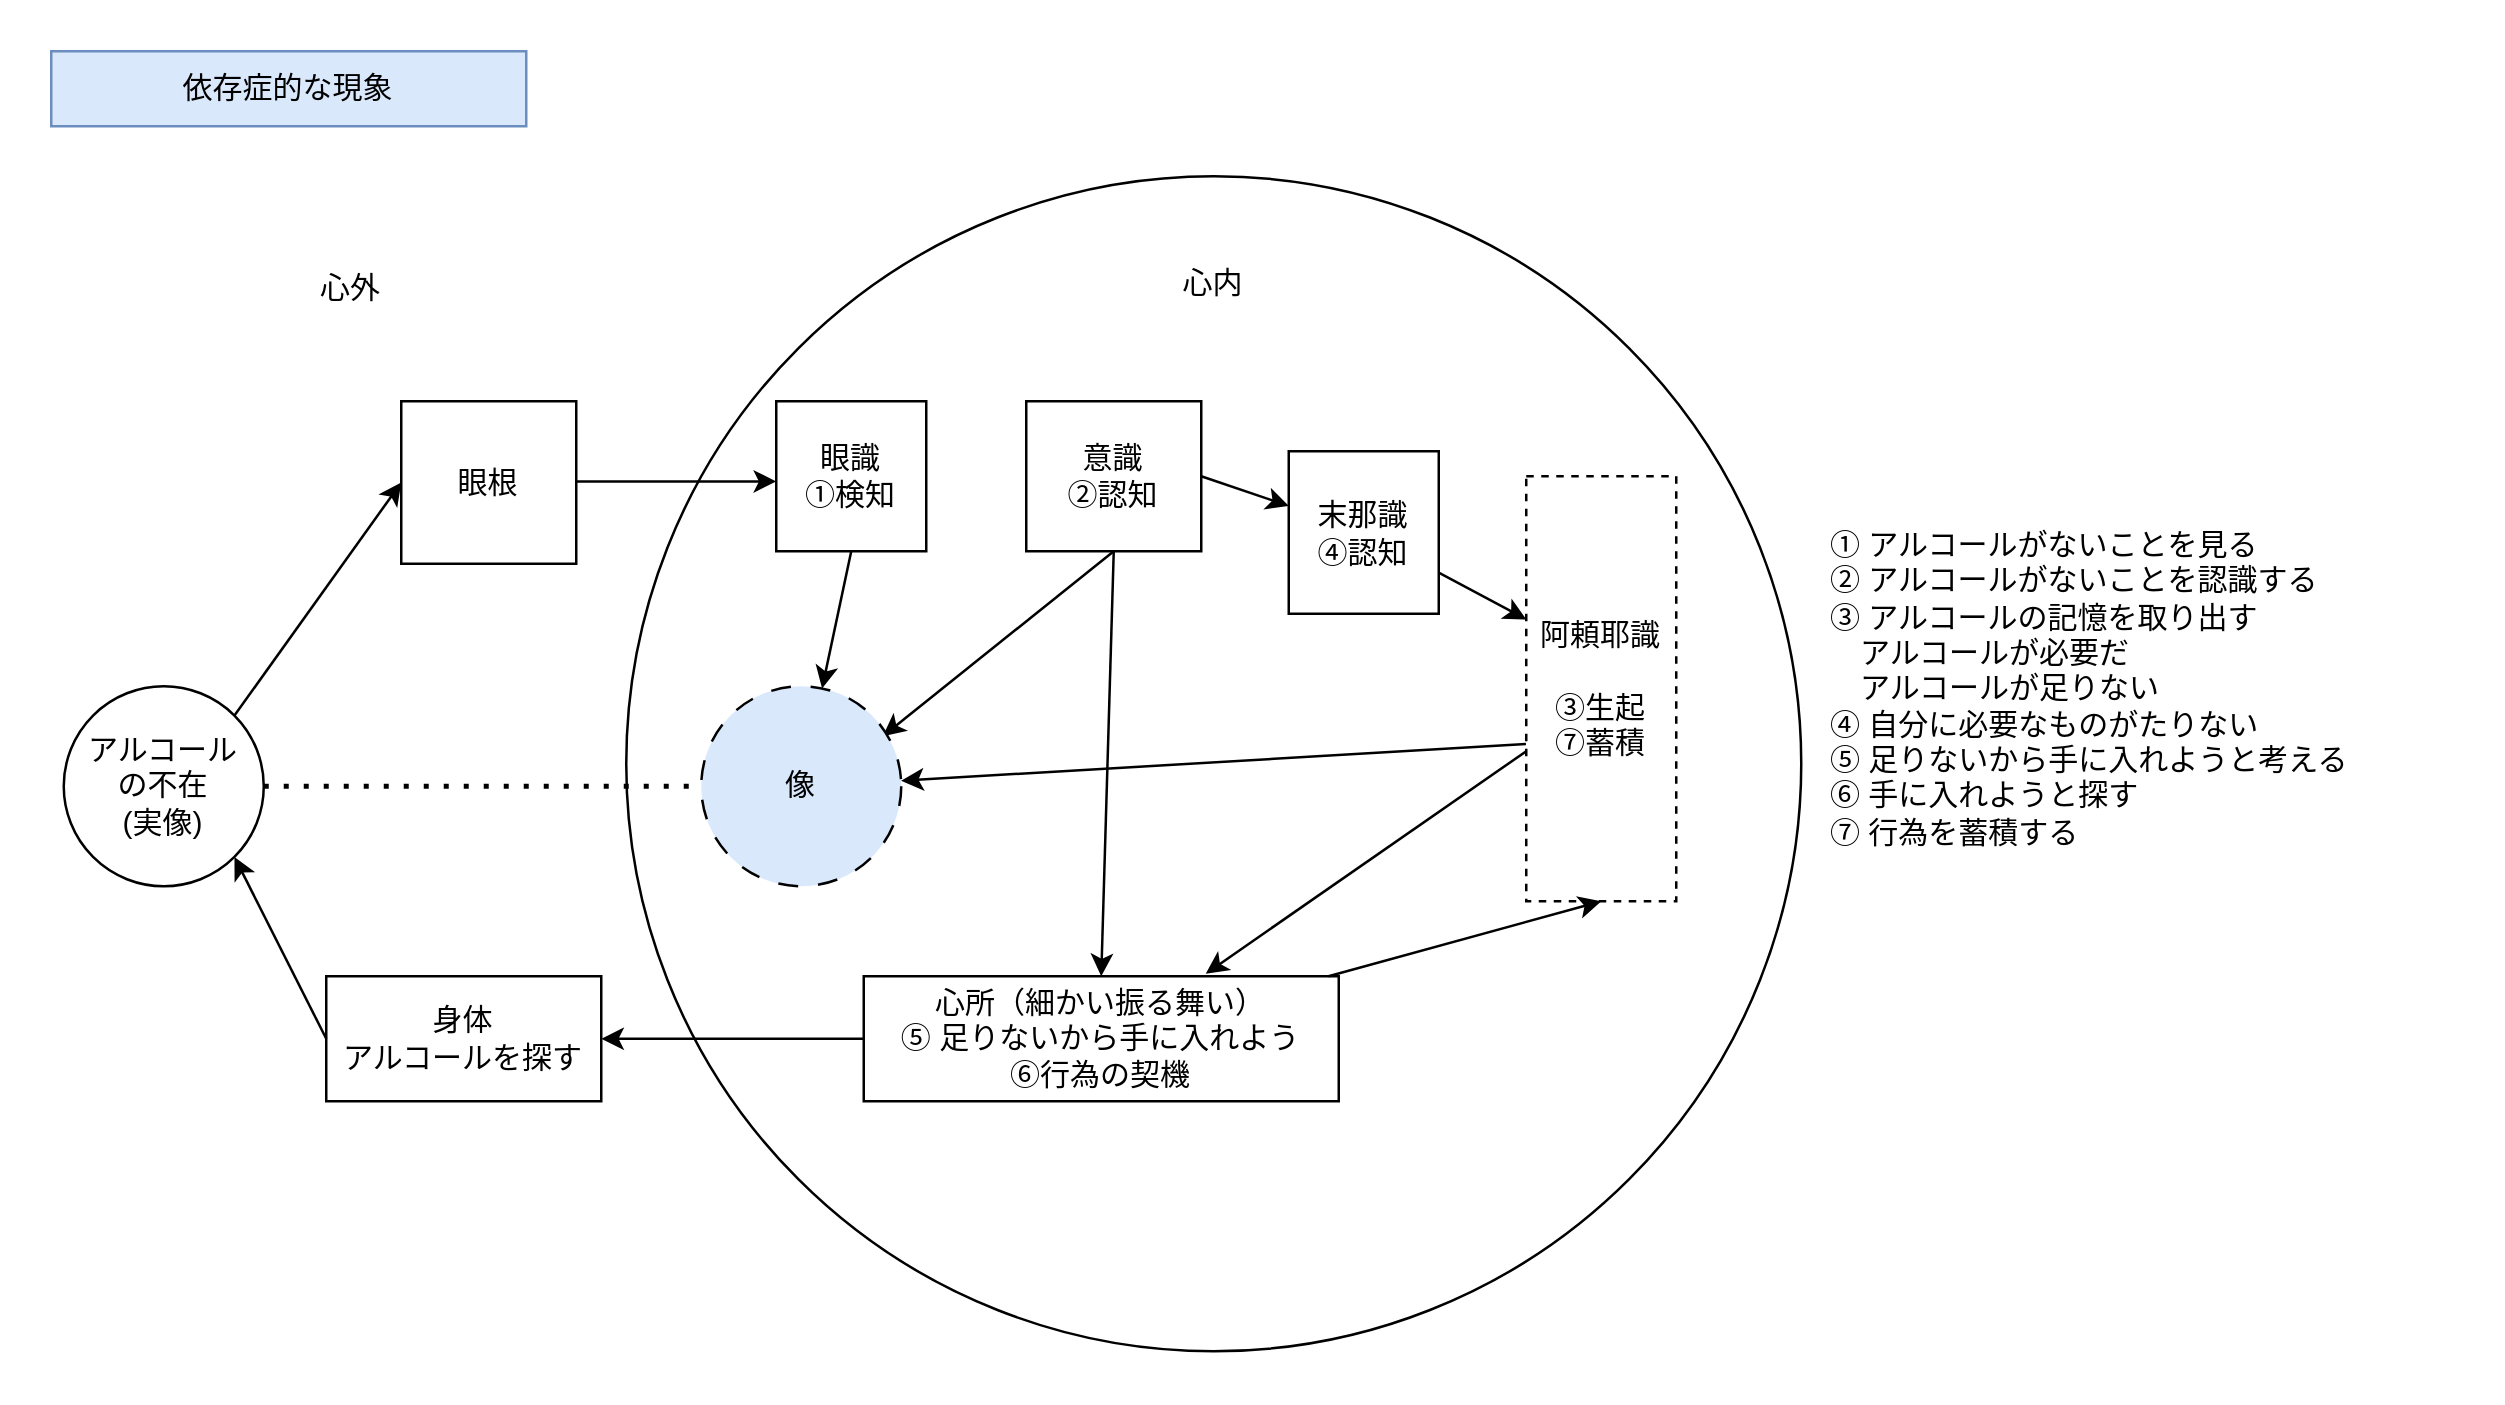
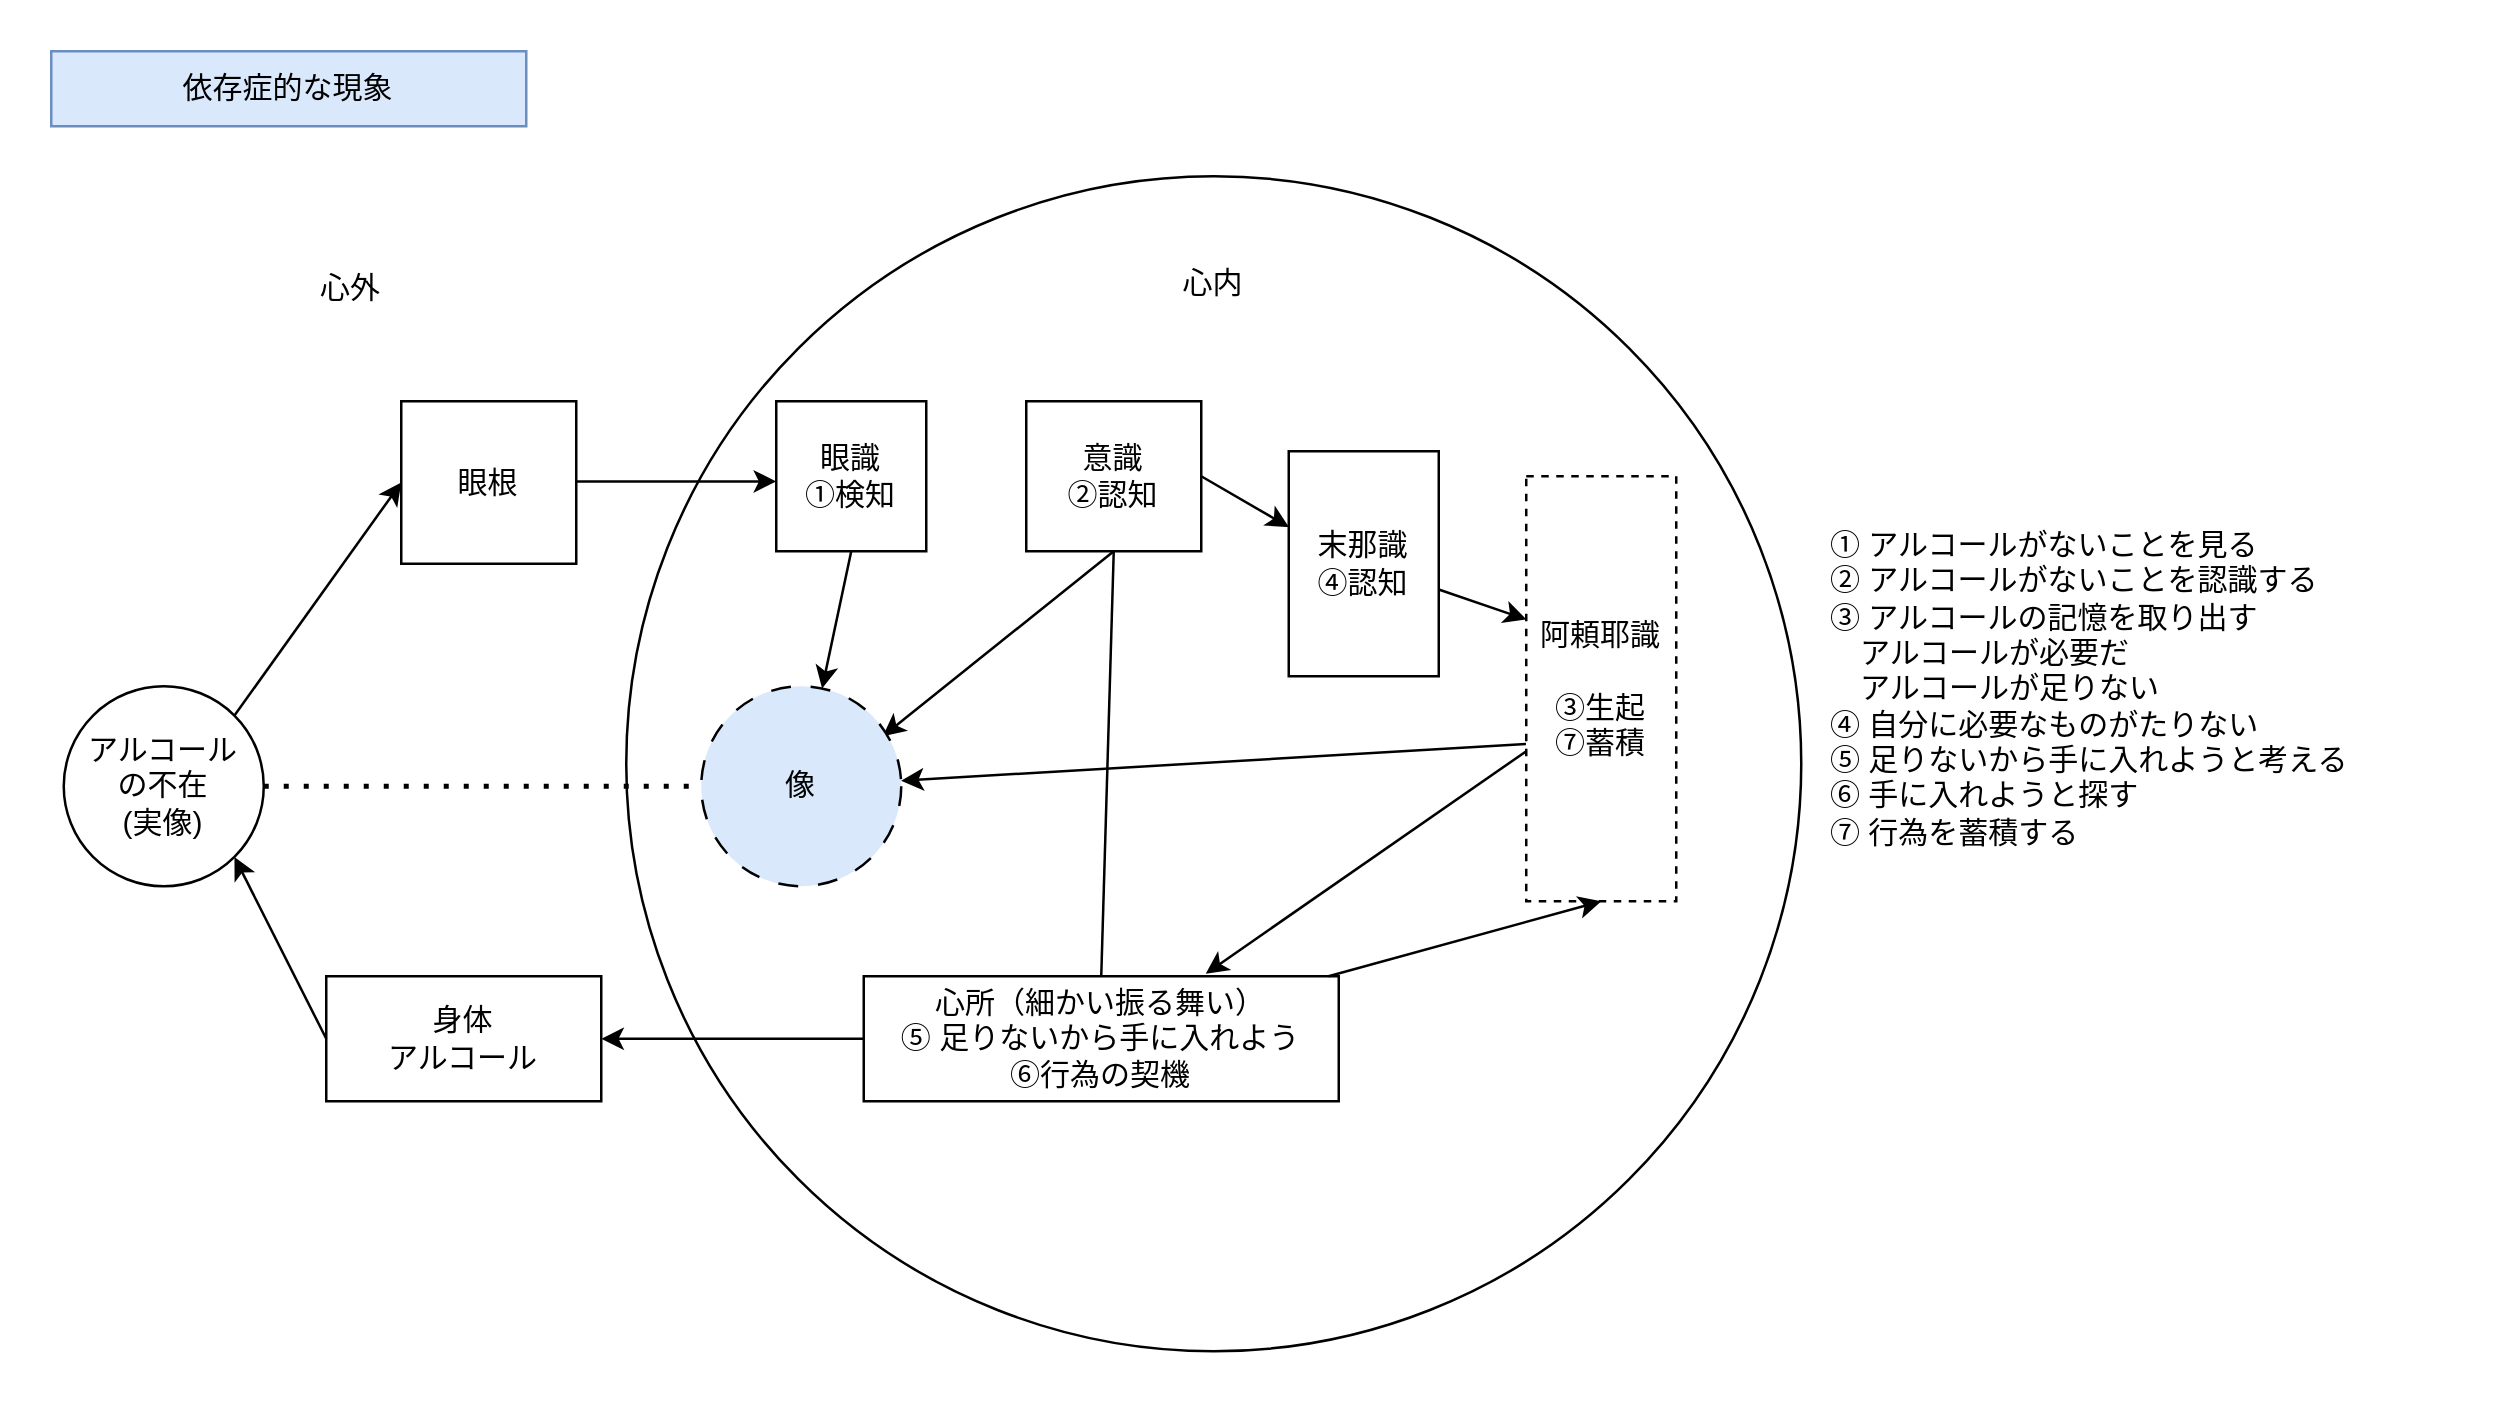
(1364, 533) -> (1364, 564)
(1102, 958) -> (1102, 965)
(464, 1039) -> (464, 1039)
